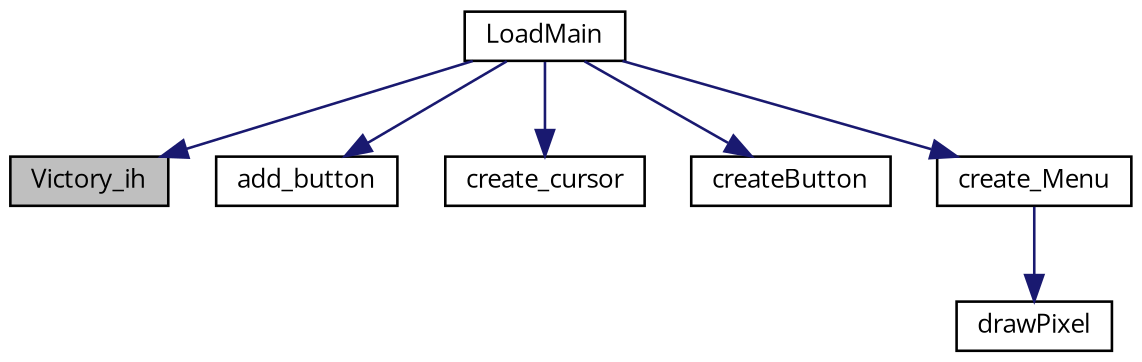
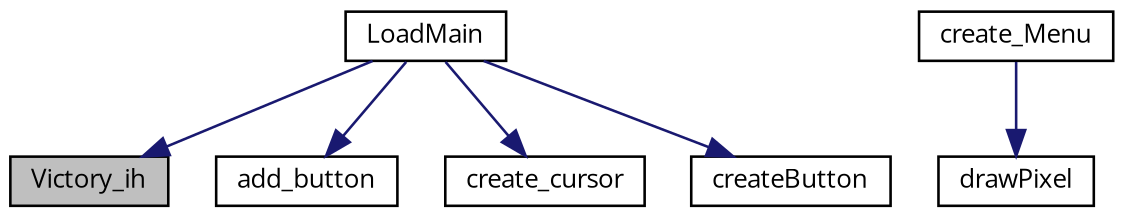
(777, 105) -> none
